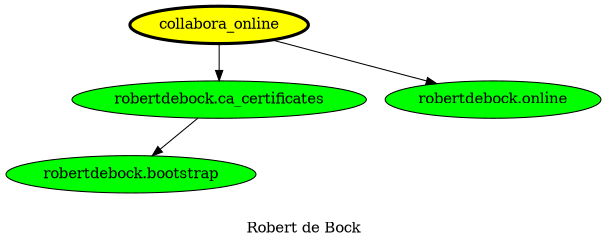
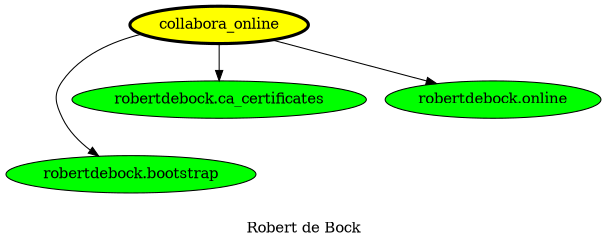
(179, 134) -> (66, 77)
